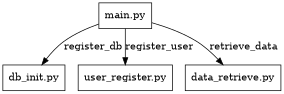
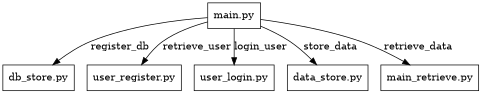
(160, 47) -> (197, 47)
(34, 78) -> (39, 78)
(233, 78) -> (430, 78)
none -> (234, 78)
none -> (328, 78)
